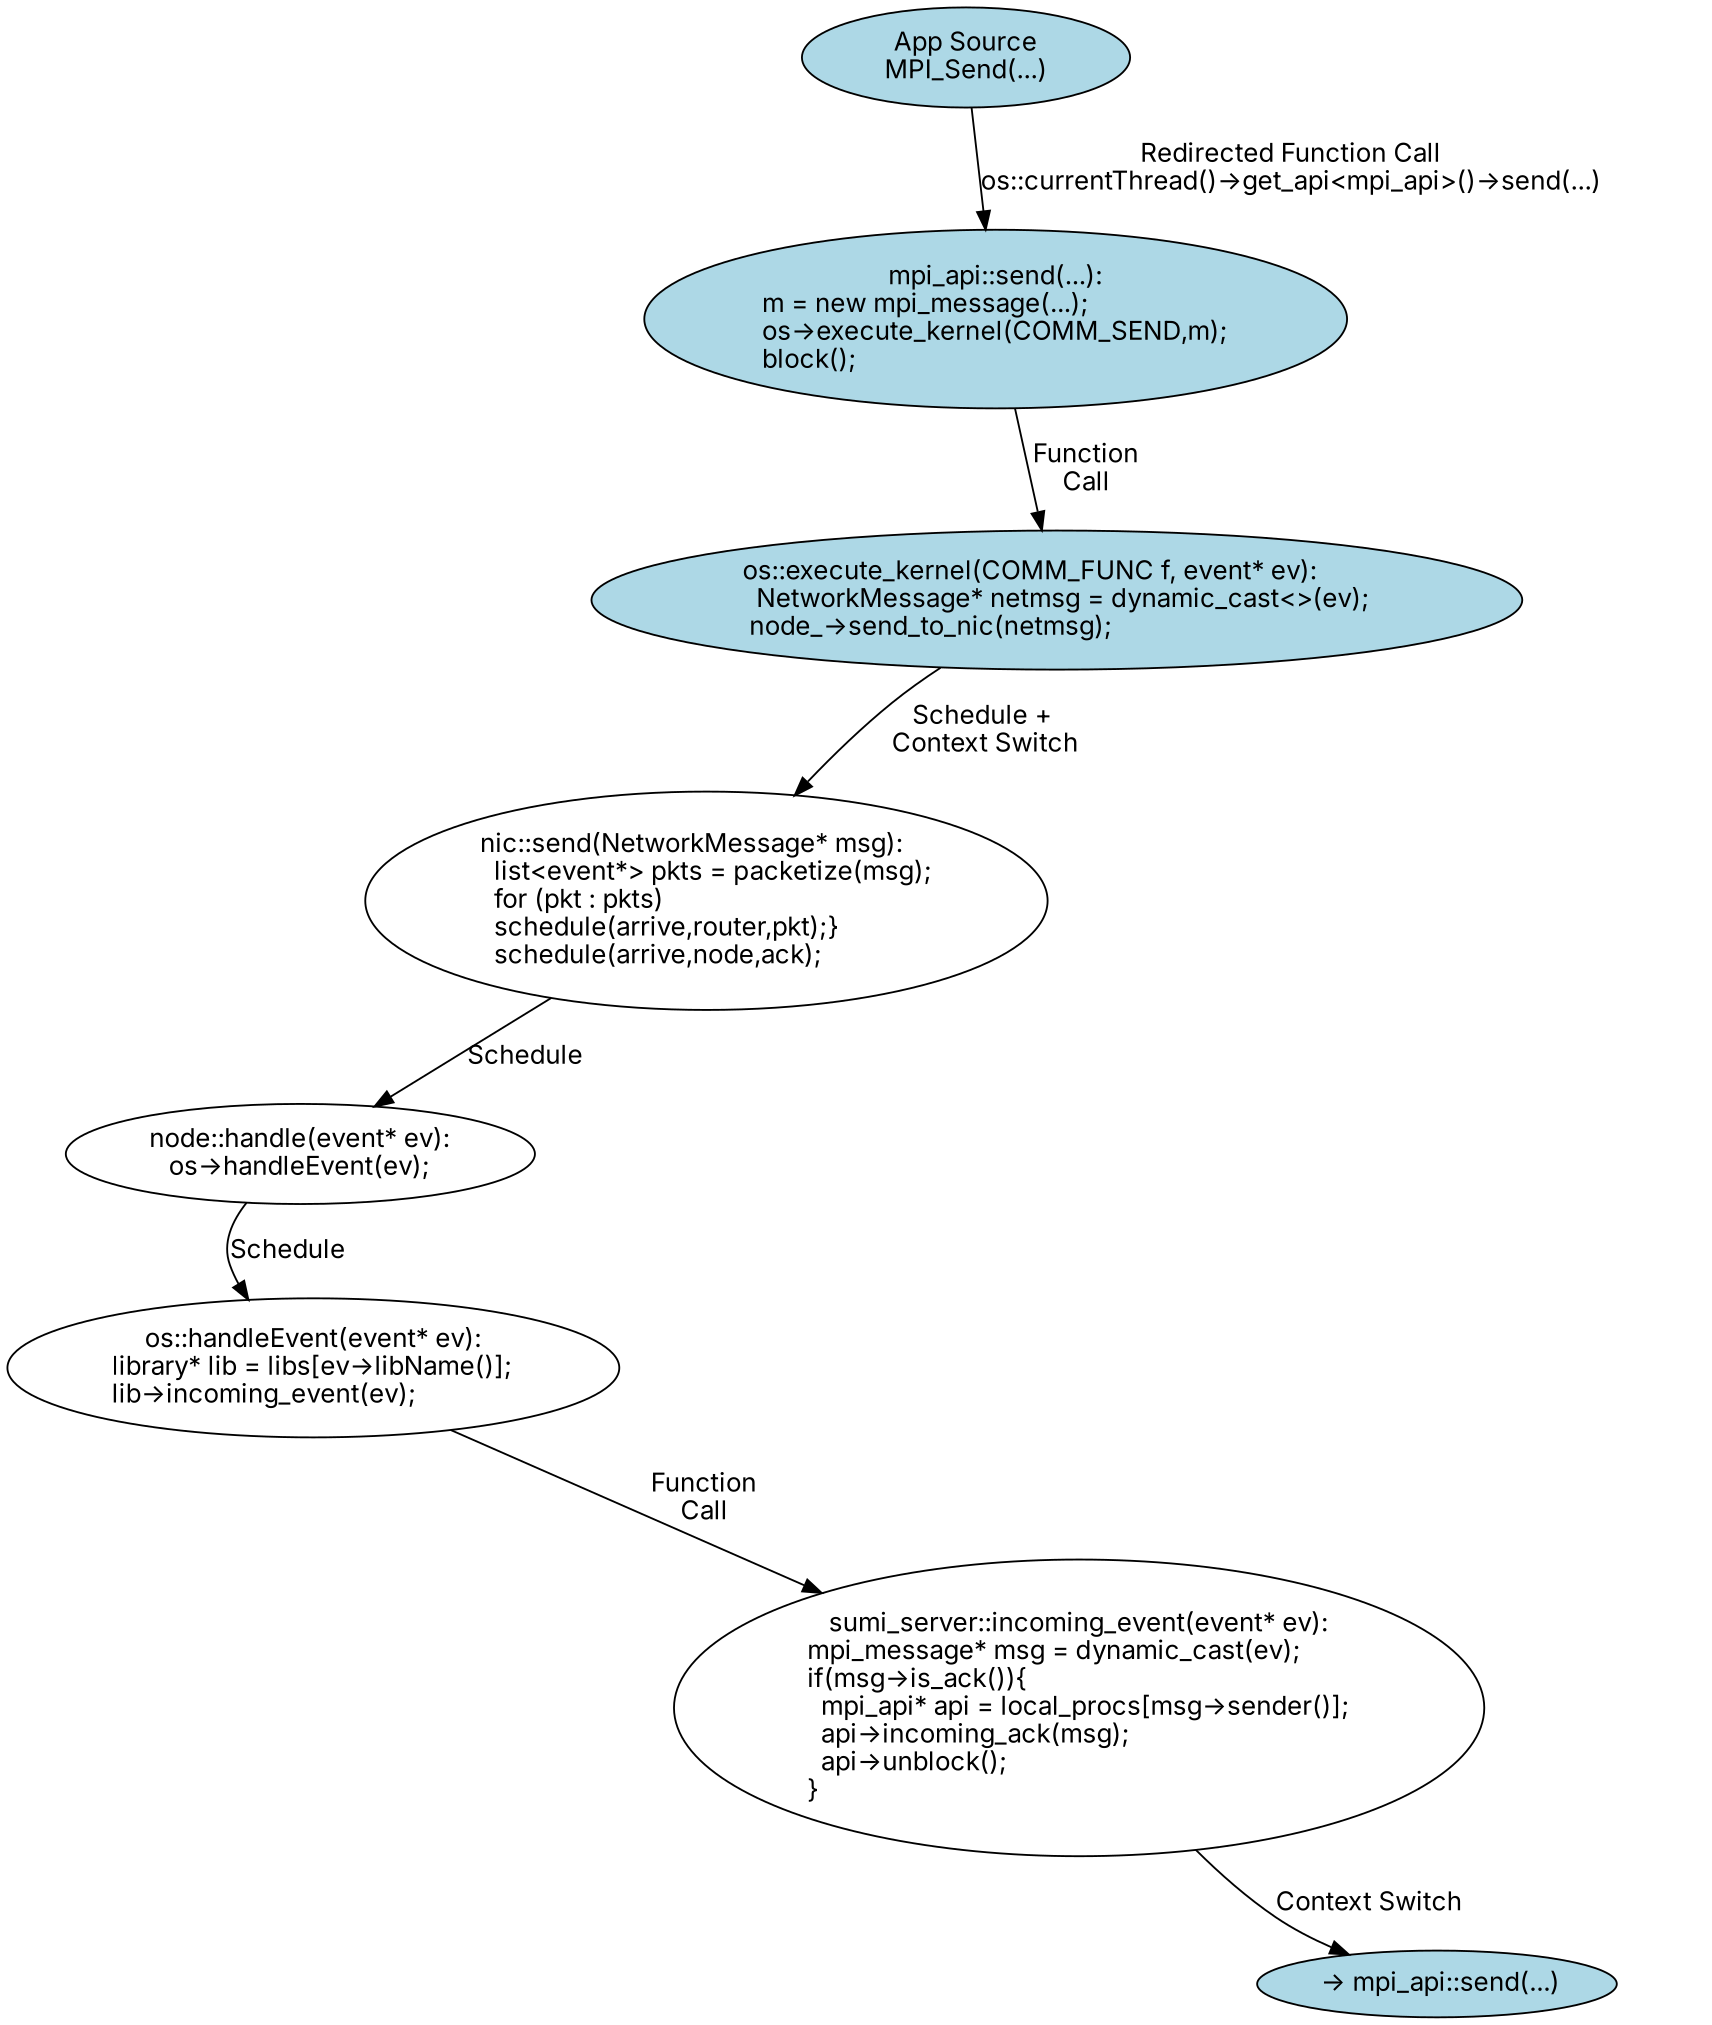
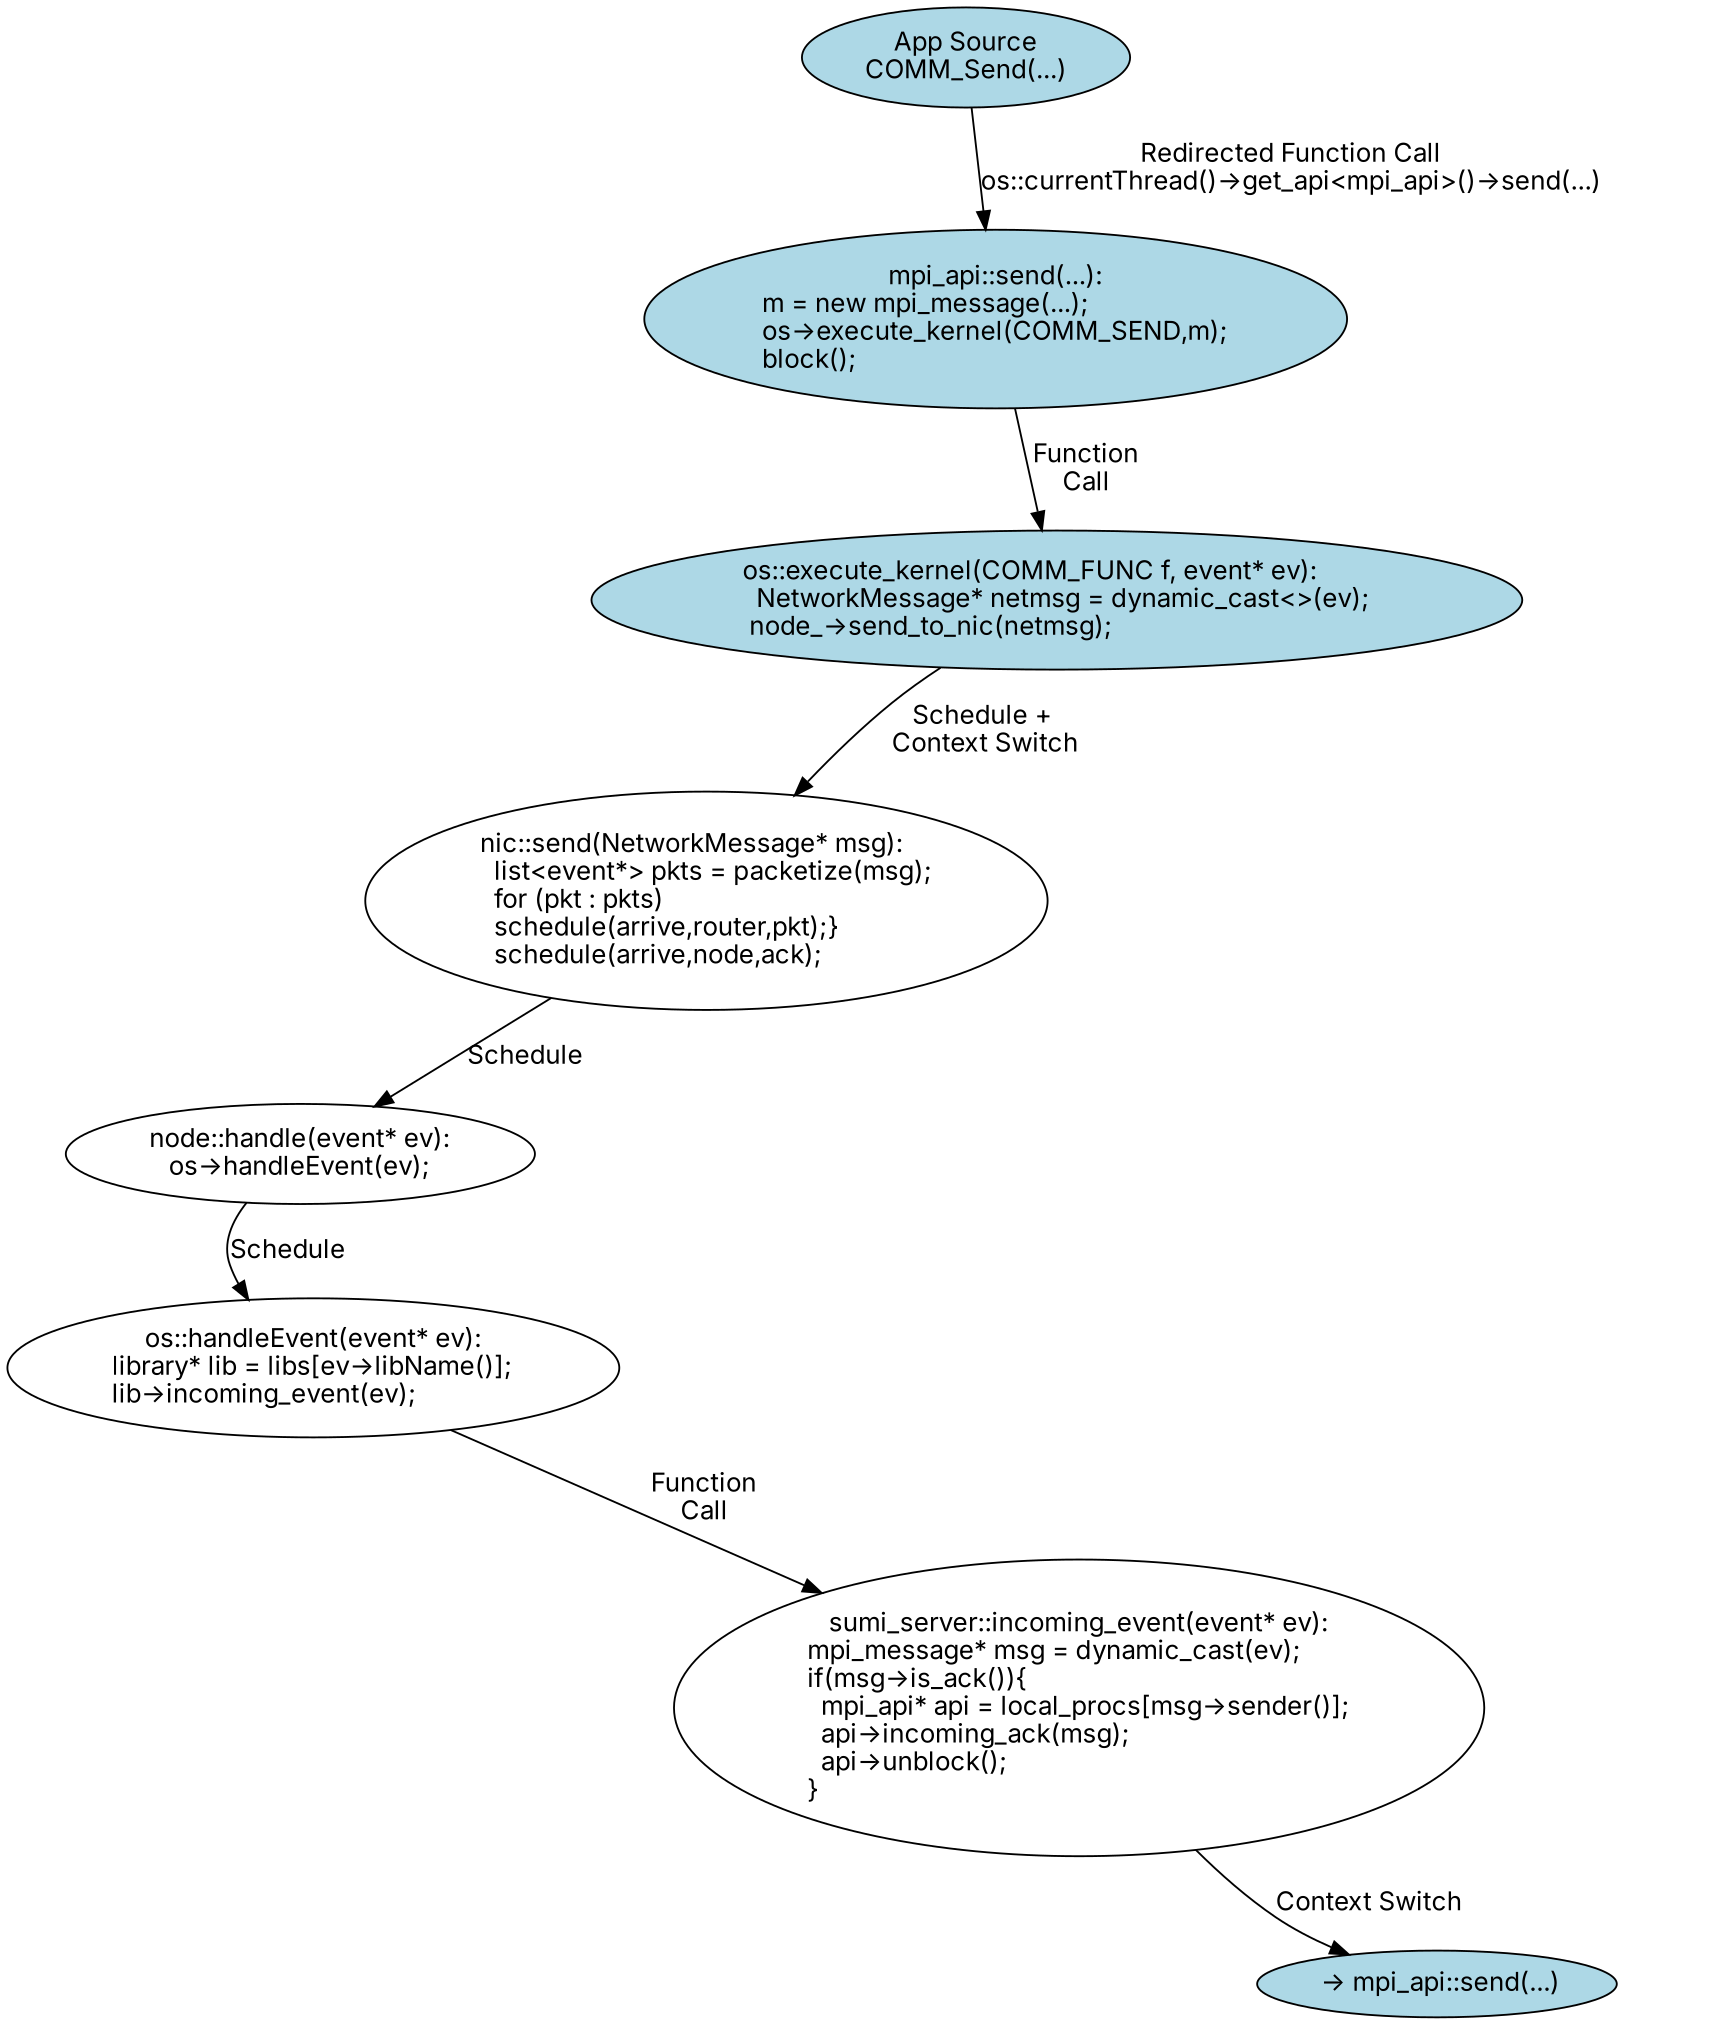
(966, 57) -> (966, 57)
